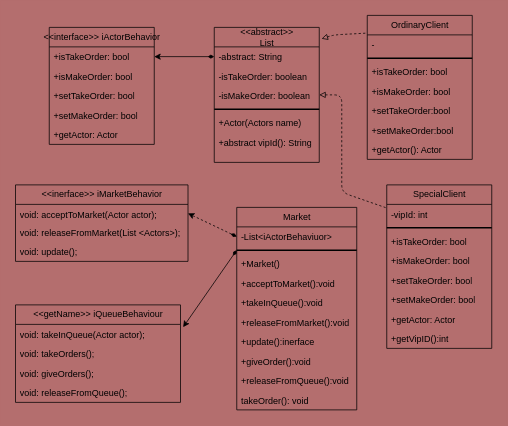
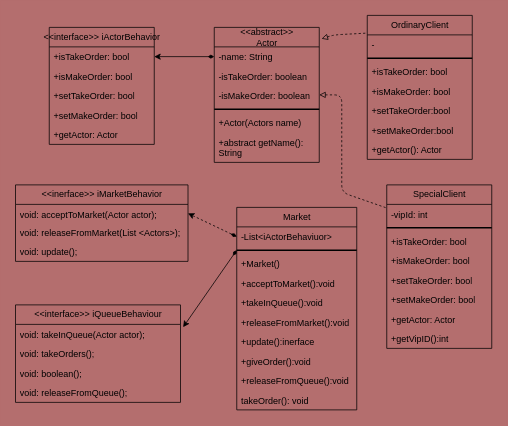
(267, 37) -> (267, 37)
(258, 58) -> (248, 58)
(267, 148) -> (267, 148)
(98, 315) -> (98, 315)
(62, 374) -> (54, 374)
